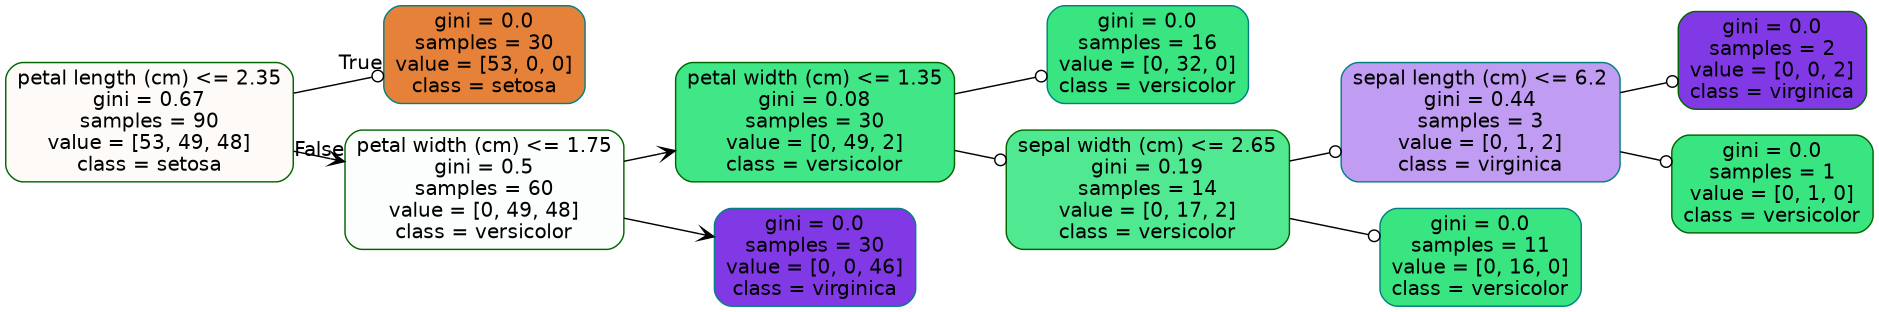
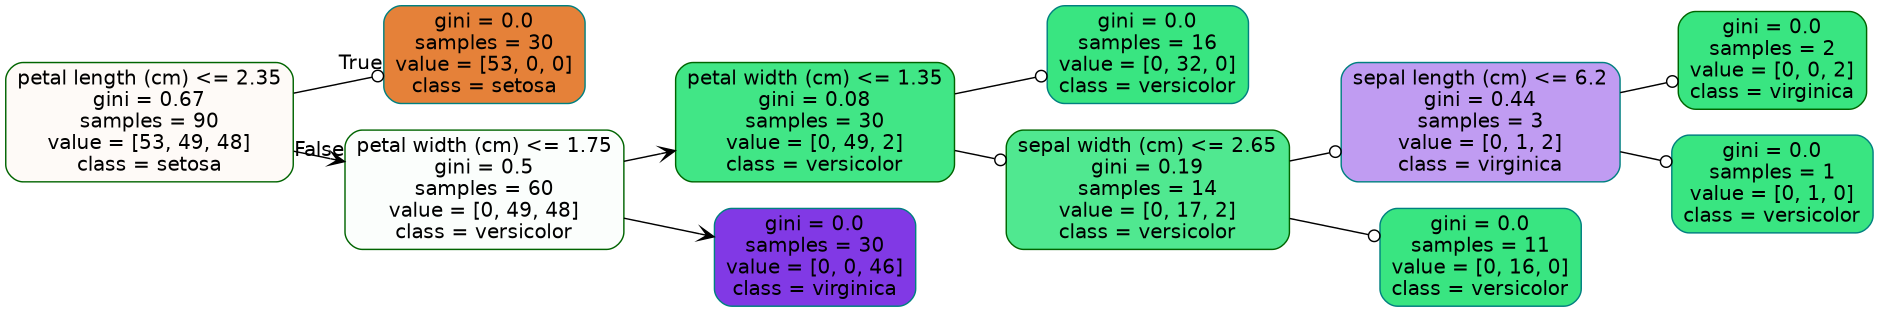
(1772, 60) -> (1772, 60)
(1772, 184) -> (1772, 184)
